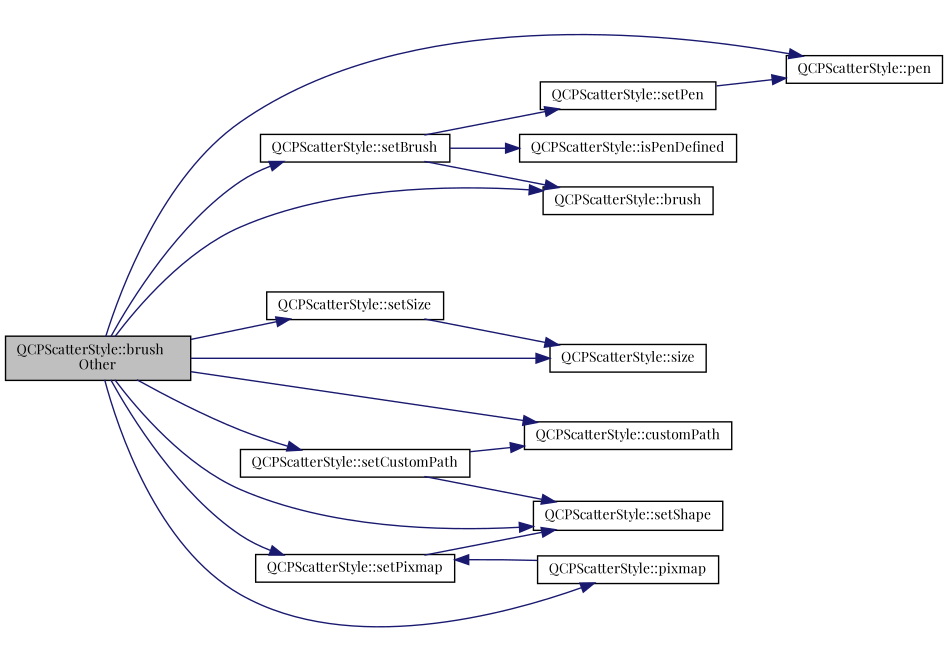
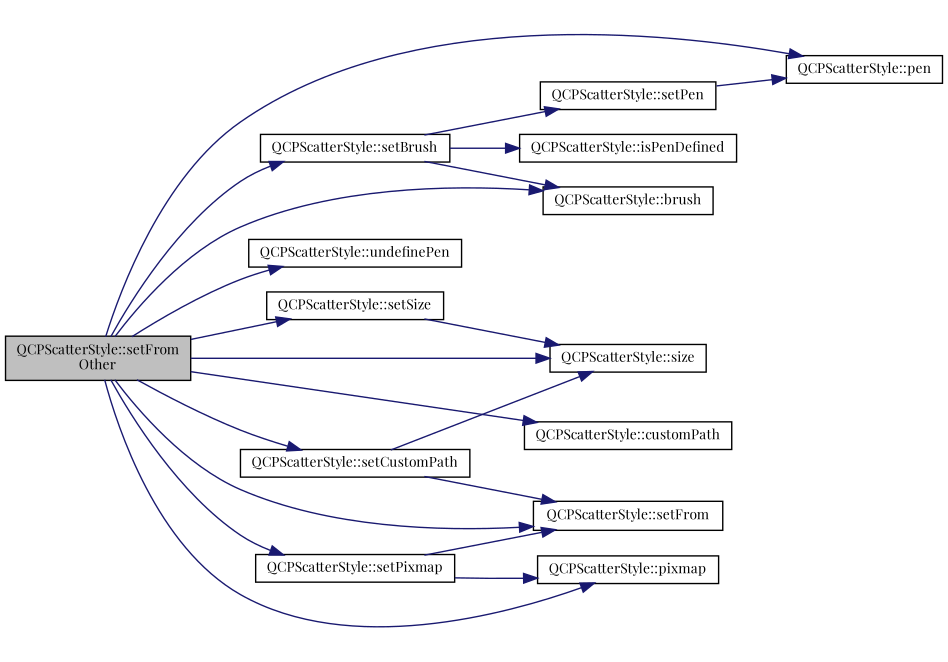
none -> (355, 253)
(98, 358) -> (98, 358)
(490, 450) -> (499, 408)
(628, 516) -> (628, 516)
(503, 560) -> (489, 578)
